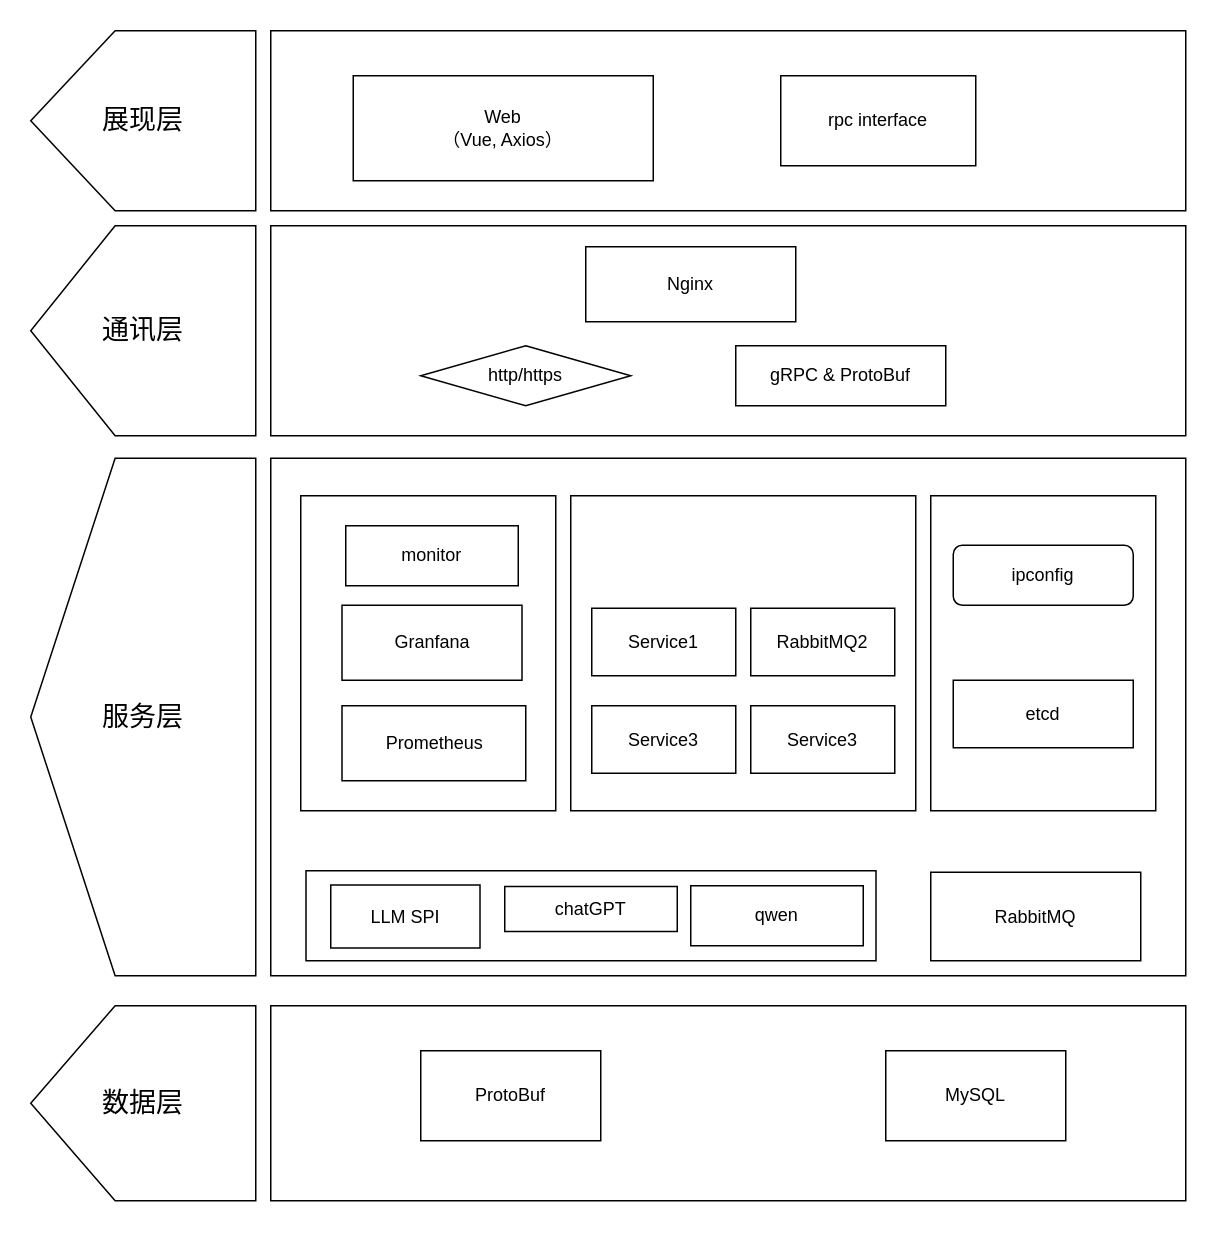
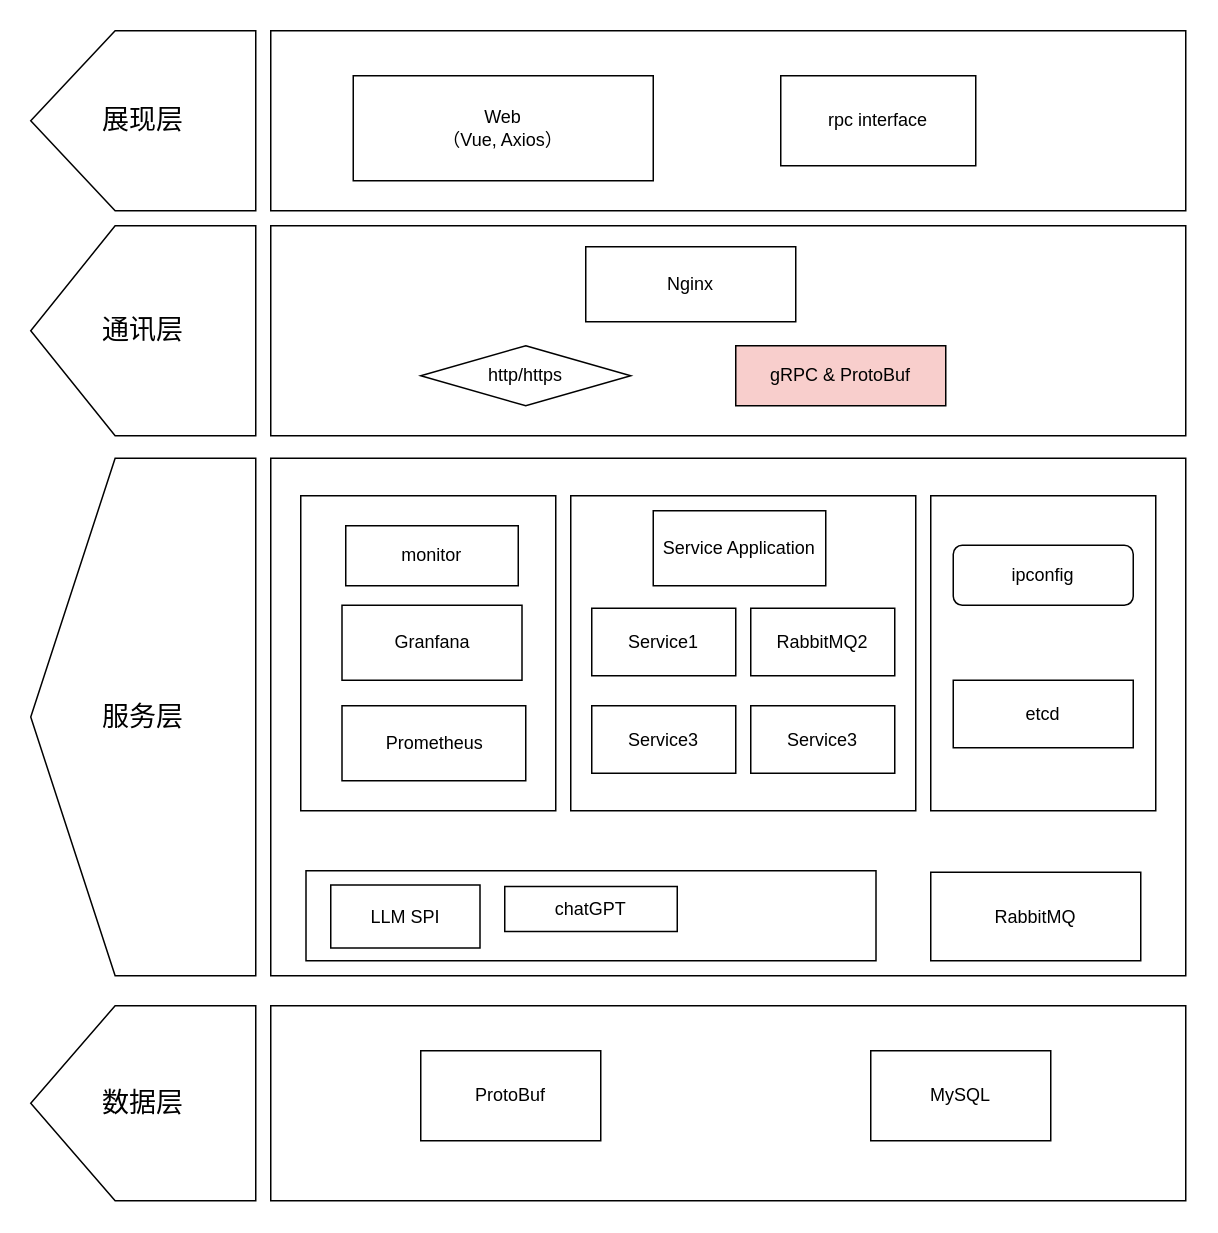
(841, 376) -> (841, 376)
none -> (740, 548)
(777, 916) -> none
(976, 1096) -> (961, 1096)
